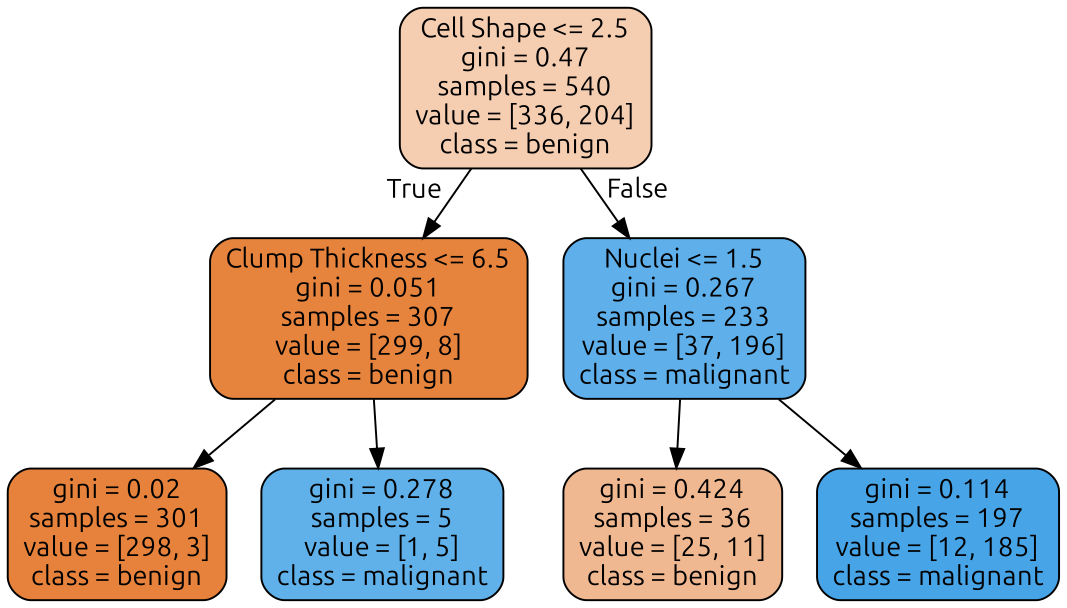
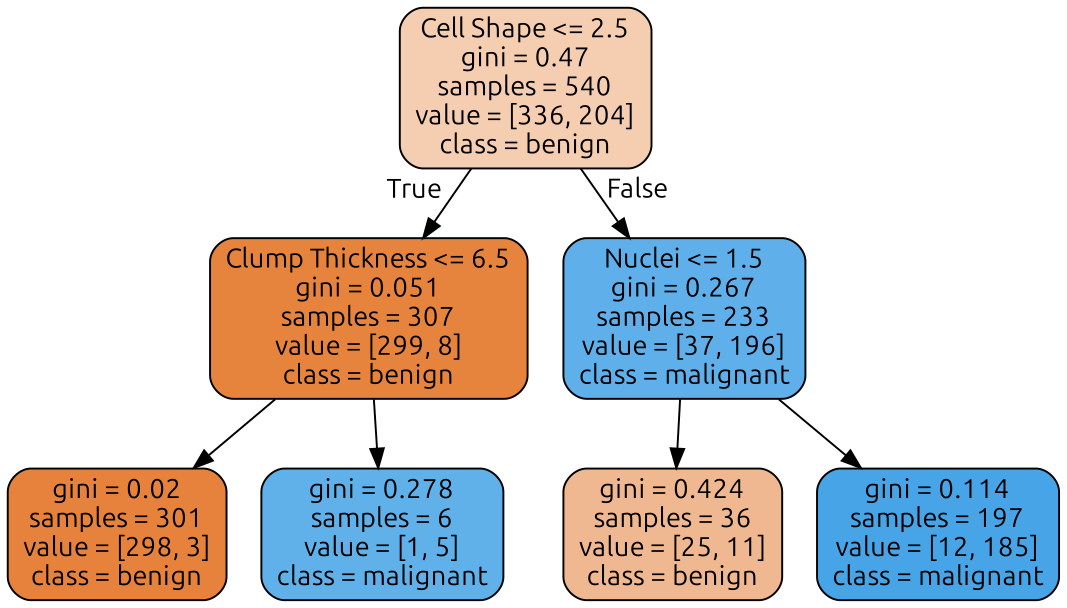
(382, 534) -> (382, 534)
